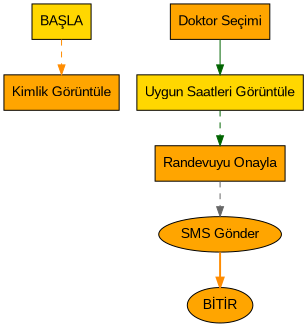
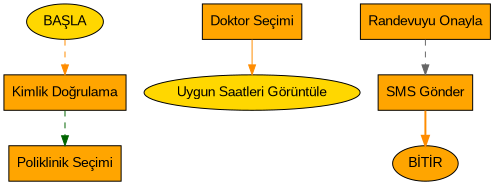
(62, 22) -> (65, 22)
(220, 52) -> (252, 52)
(62, 93) -> (65, 93)
(220, 93) -> (252, 93)
(220, 123) -> none
none -> (65, 163)
(220, 234) -> (425, 93)
